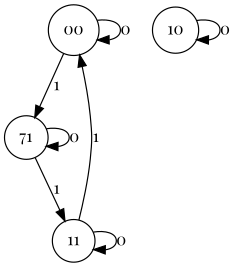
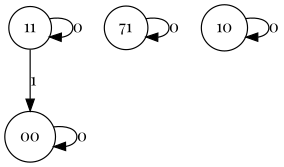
(52, 80) -> none
(48, 184) -> none
